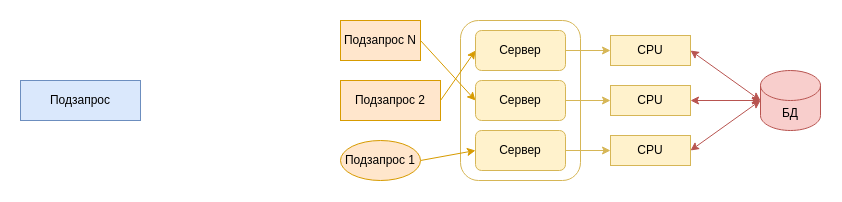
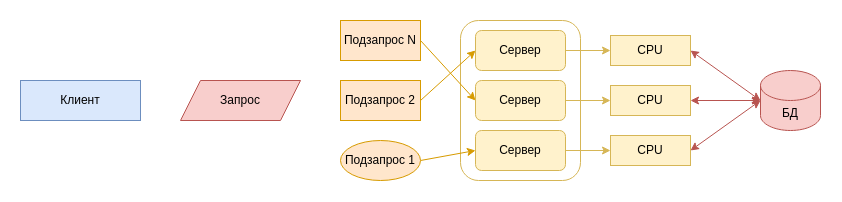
(81, 101) -> (81, 101)
none -> (241, 101)
(391, 101) -> (381, 101)
